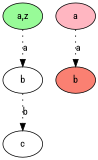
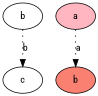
(23, 16) -> none
